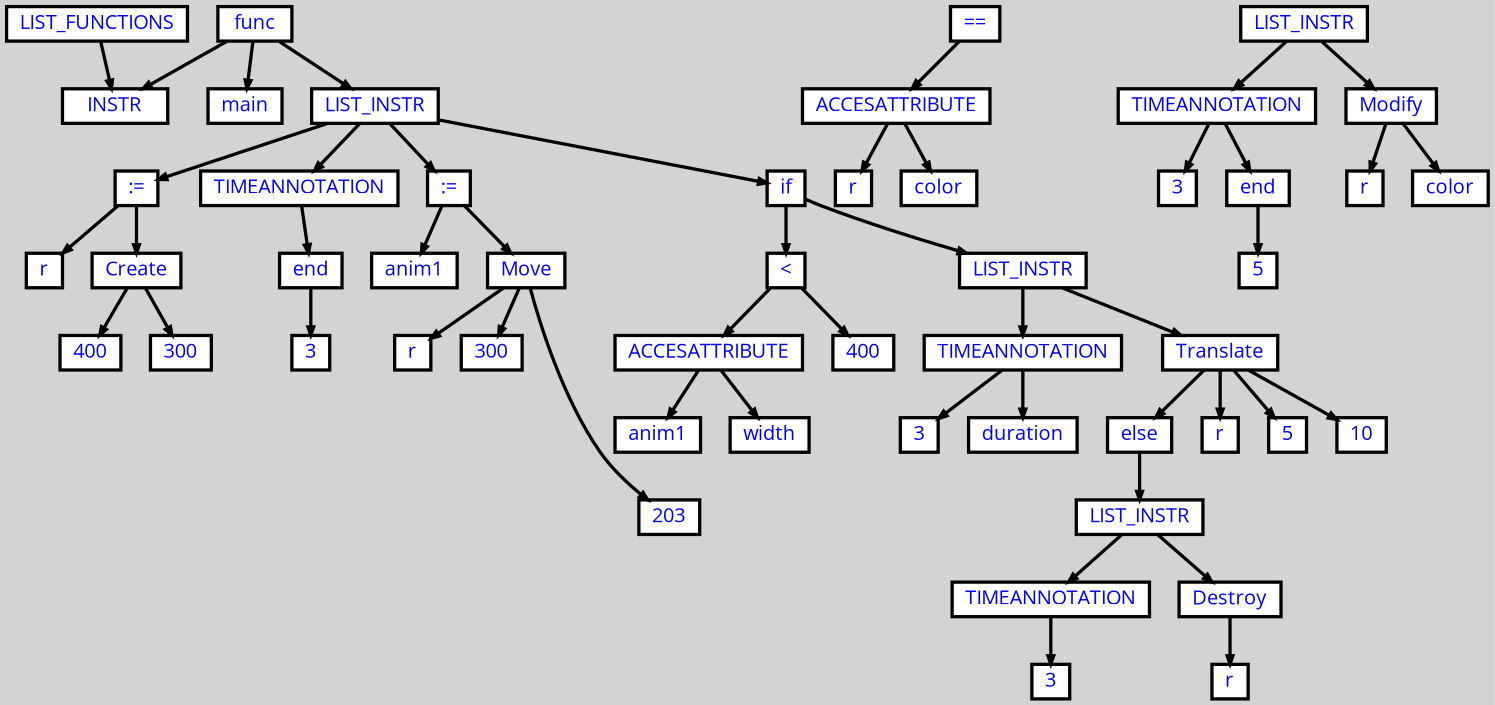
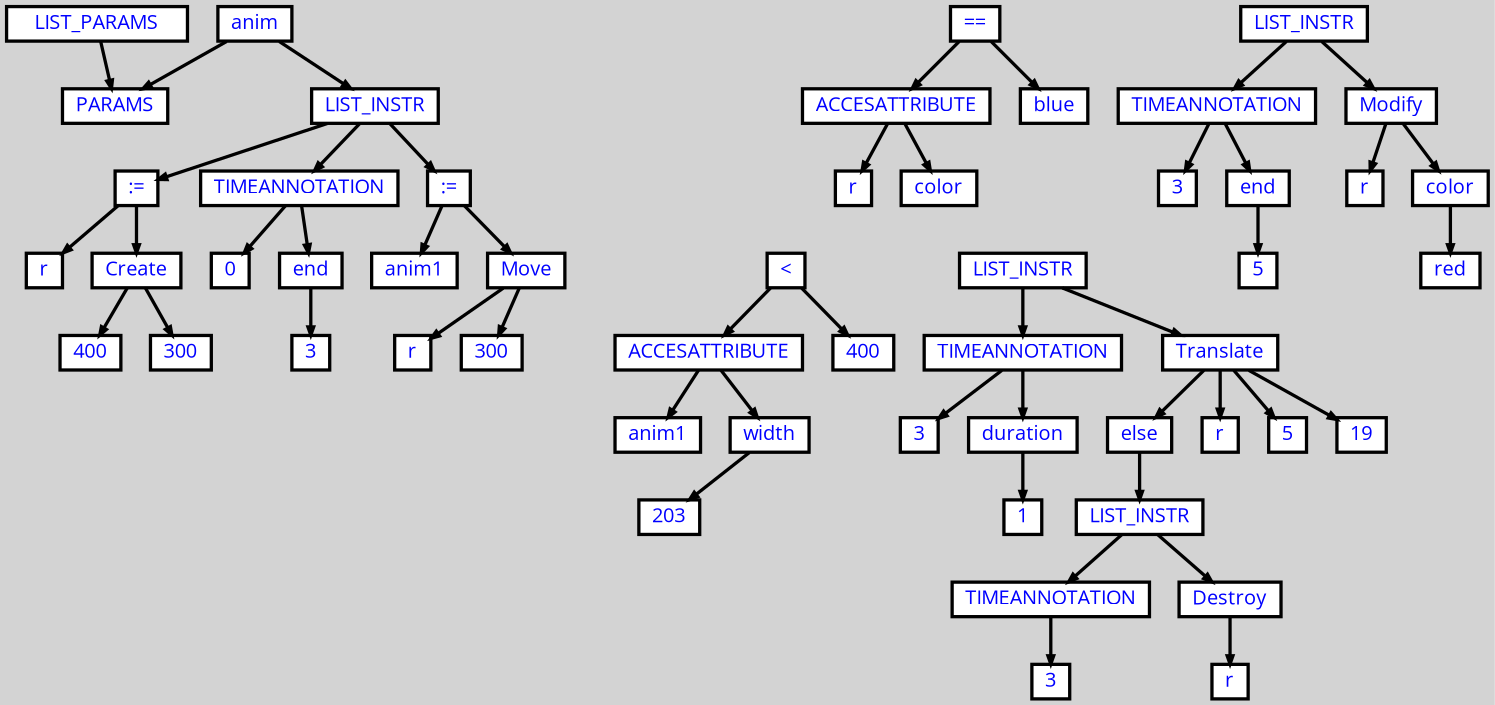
(97, 24) -> (97, 24)
(255, 24) -> (255, 24)
(115, 106) -> (115, 106)
(245, 106) -> none
none -> (1054, 106)
(786, 188) -> none
none -> (230, 271)
none -> (1450, 271)
(571, 400) -> (723, 473)
(1362, 435) -> (1362, 435)
none -> (1023, 517)
